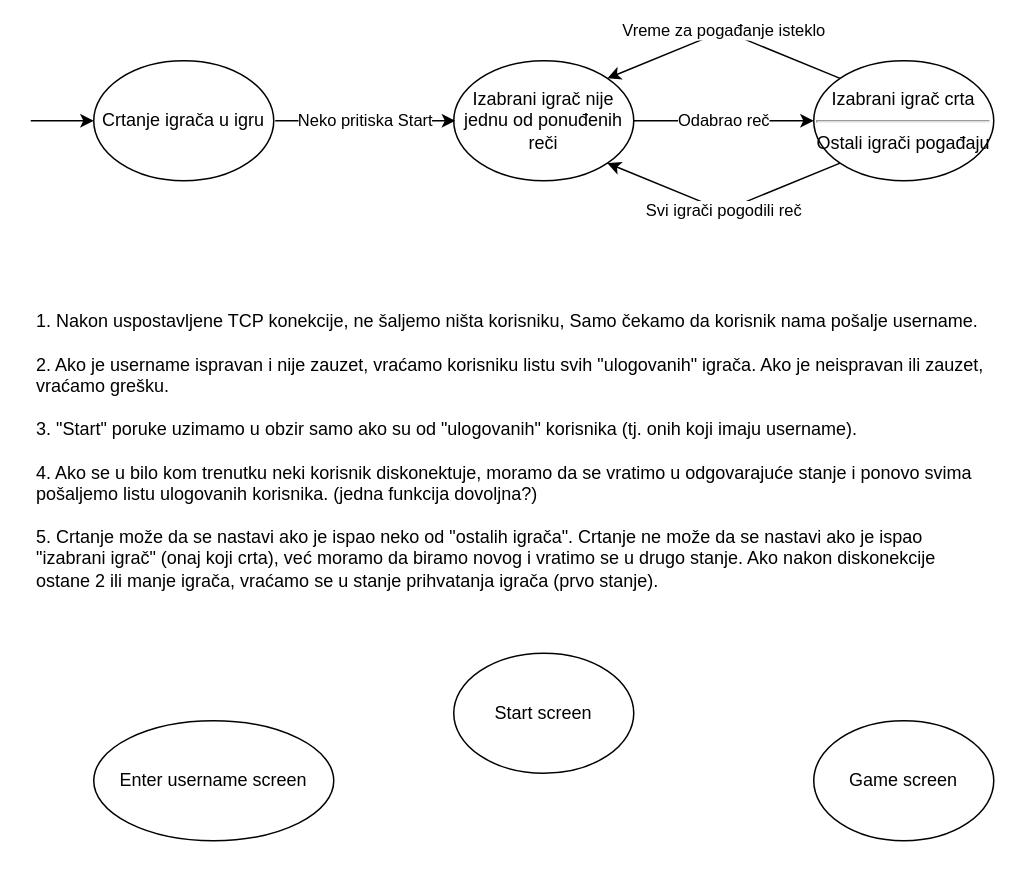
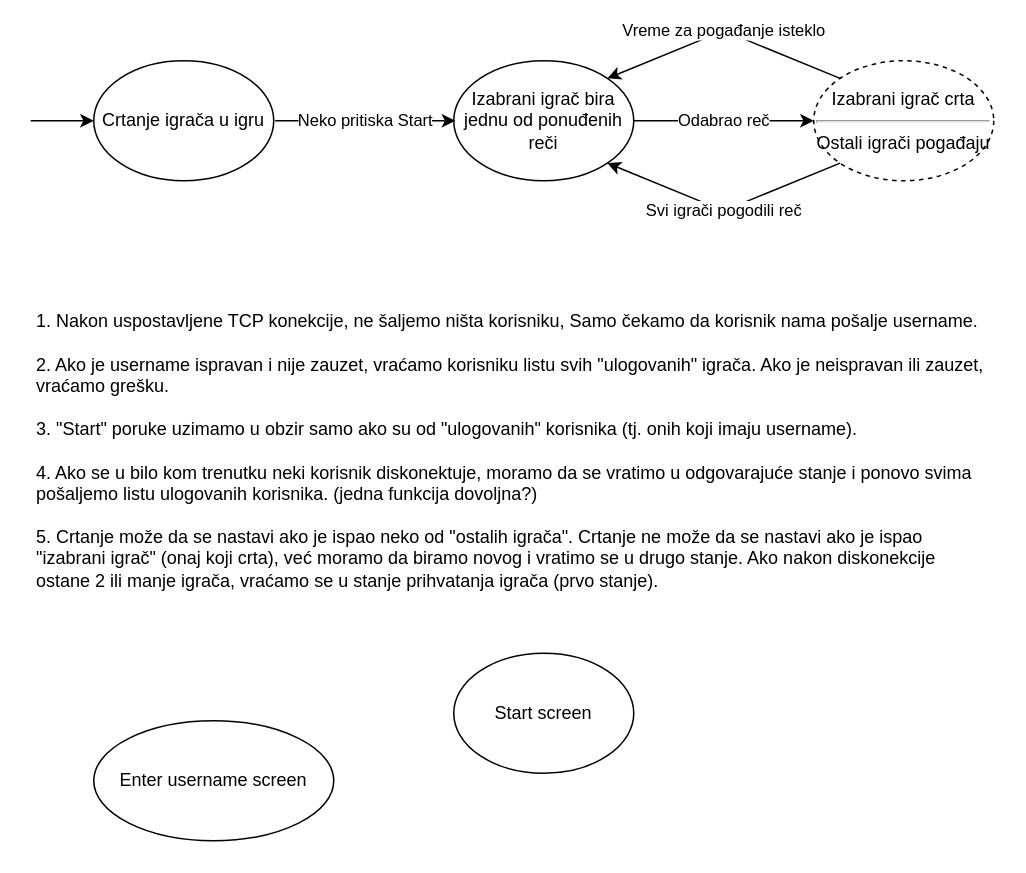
(544, 121) -> (544, 121)
(904, 121) -> (904, 121)
(904, 781) -> none
